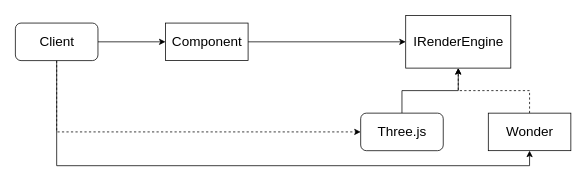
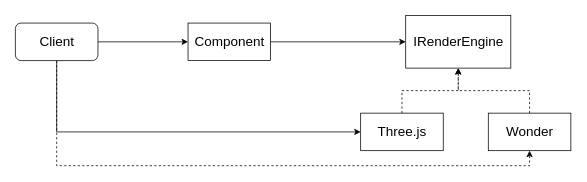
(207, 42) -> (229, 42)
(418, 90) -> (418, 90)
(206, 132) -> (206, 132)
(402, 132) -> (402, 132)
(281, 165) -> (281, 165)
